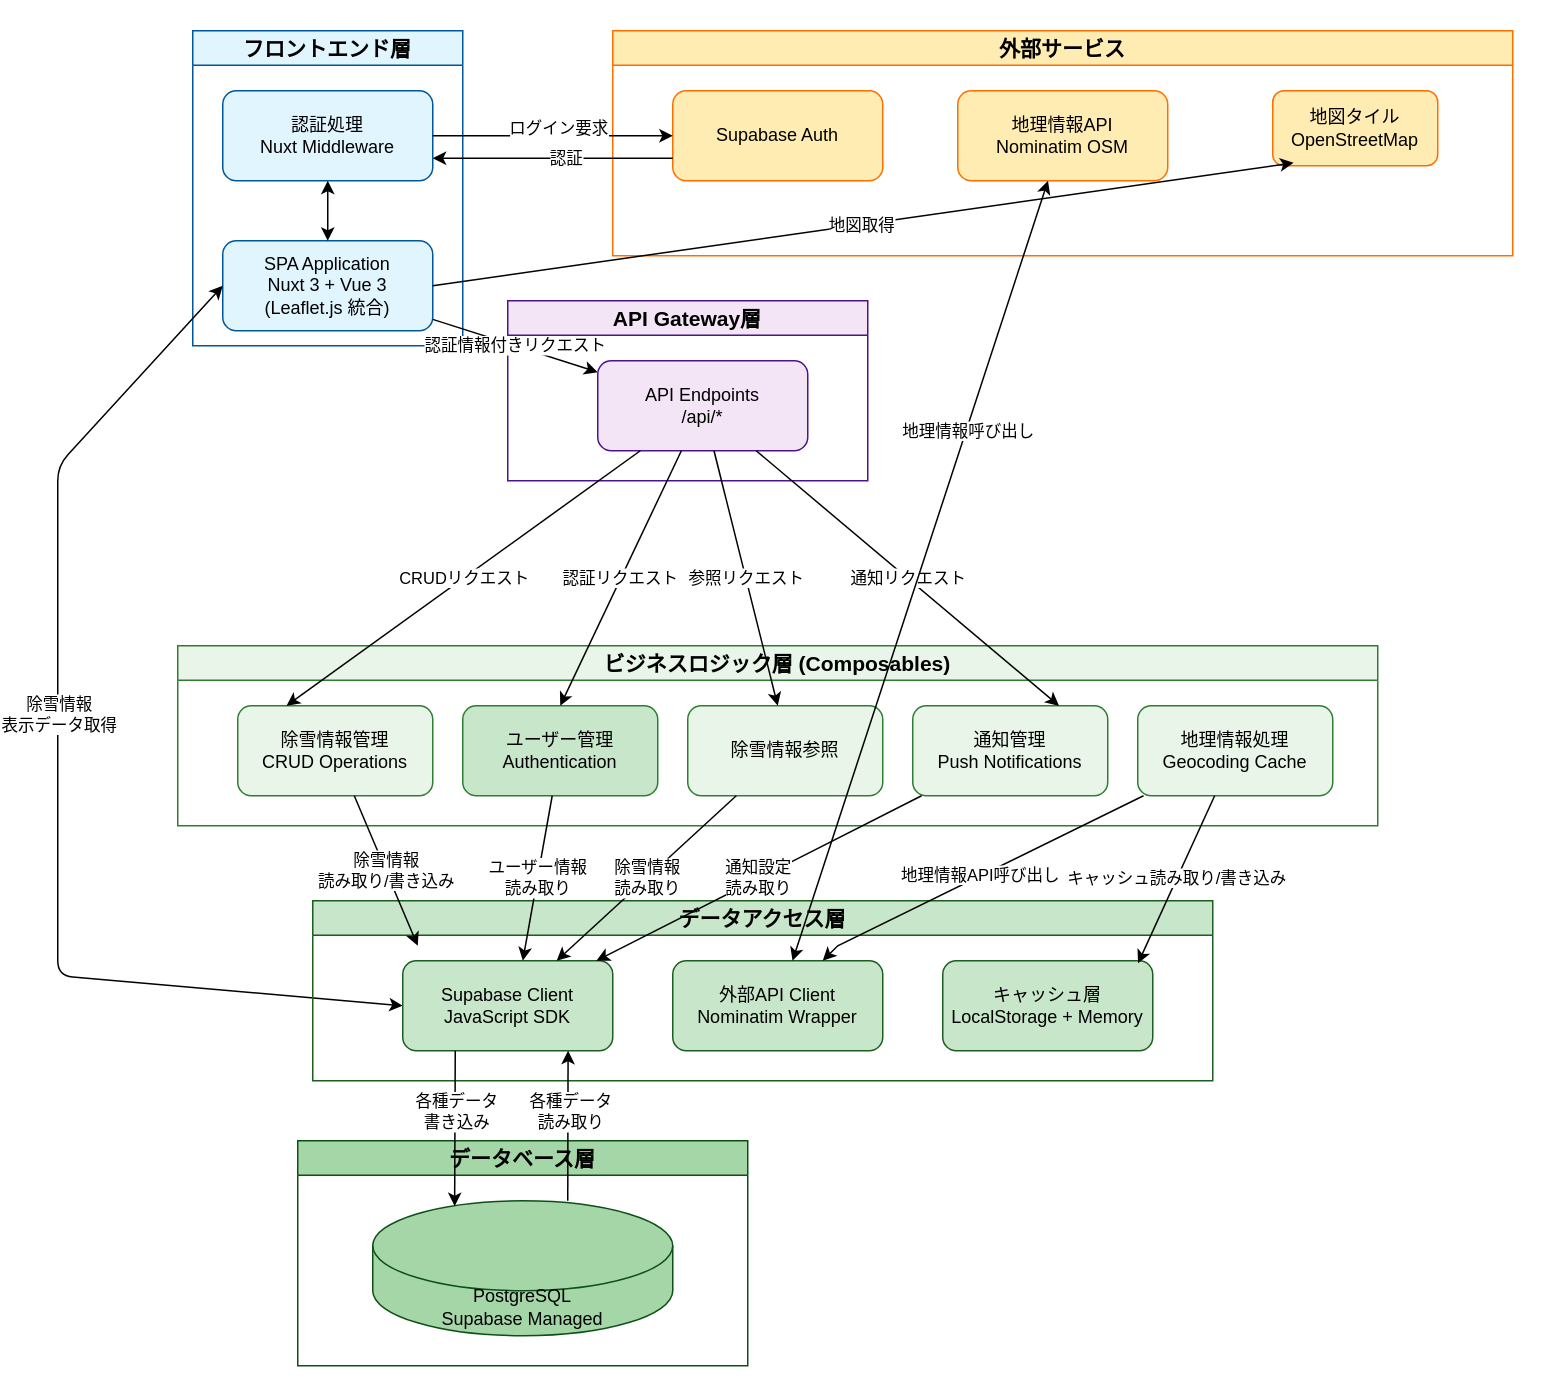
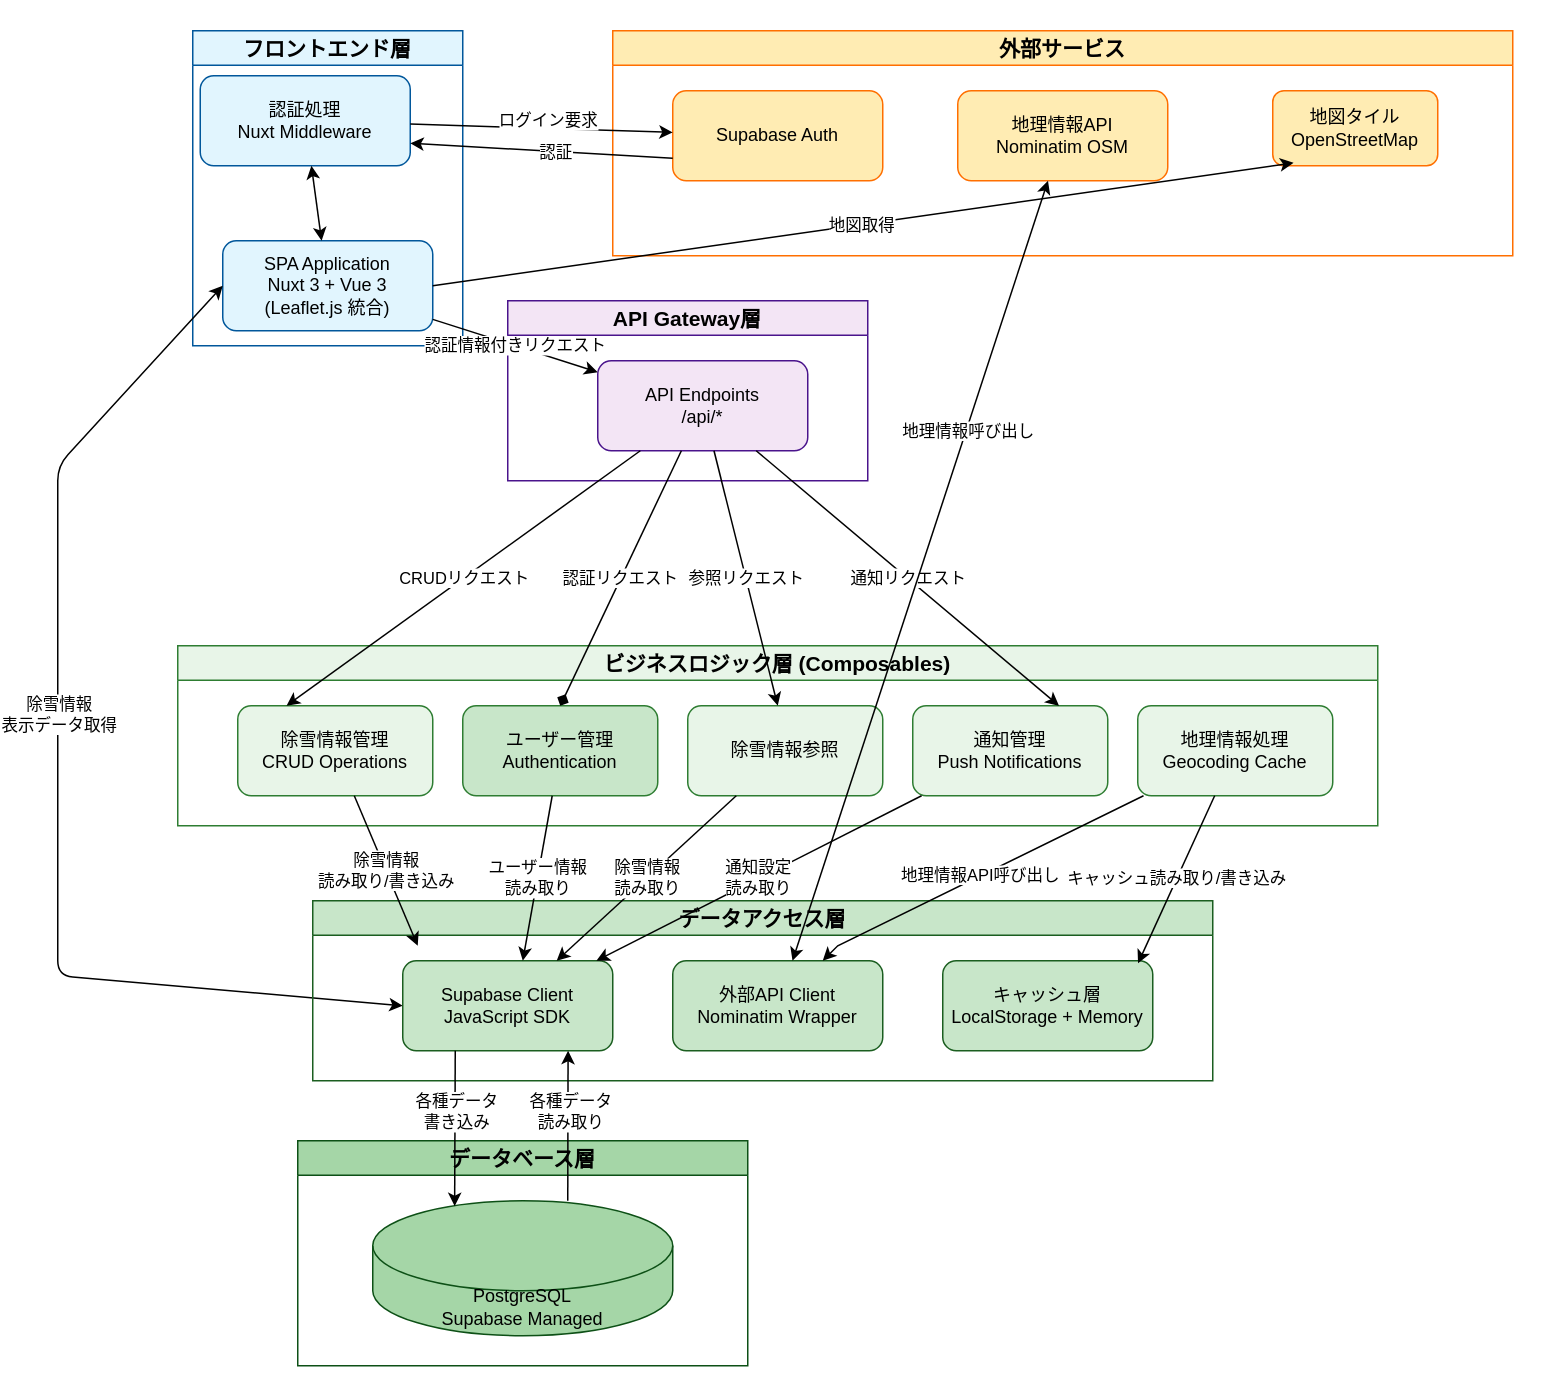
(328, 136) -> (305, 121)
(566, 694) -> (566, 694)
